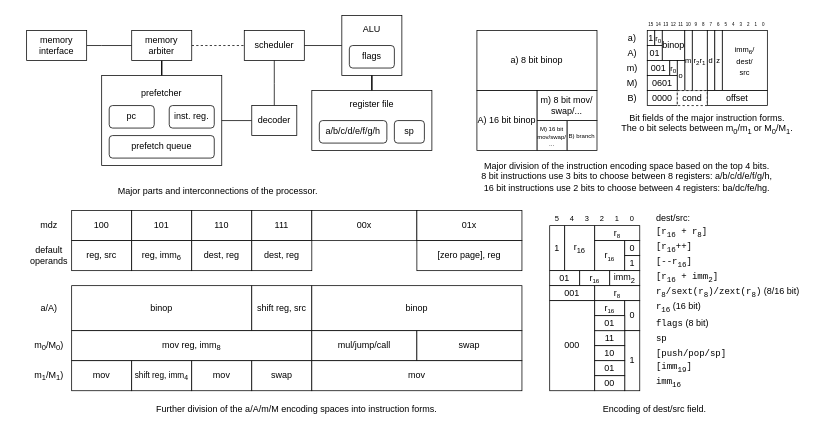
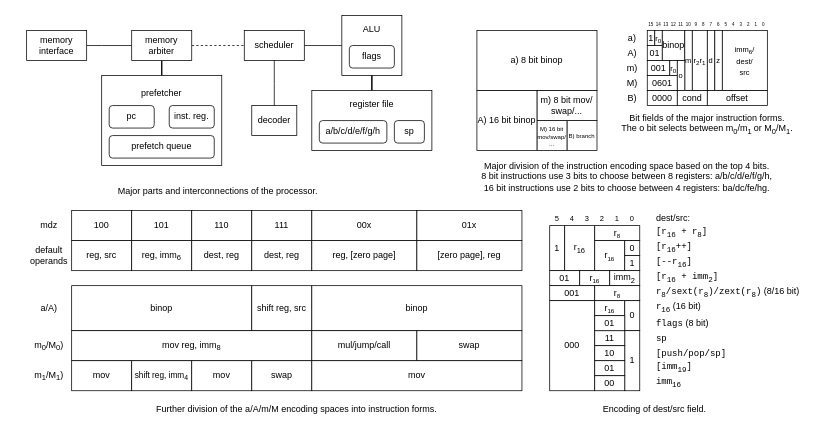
(692, 98) -> (692, 98)
(237, 120) -> none
none -> (364, 255)
